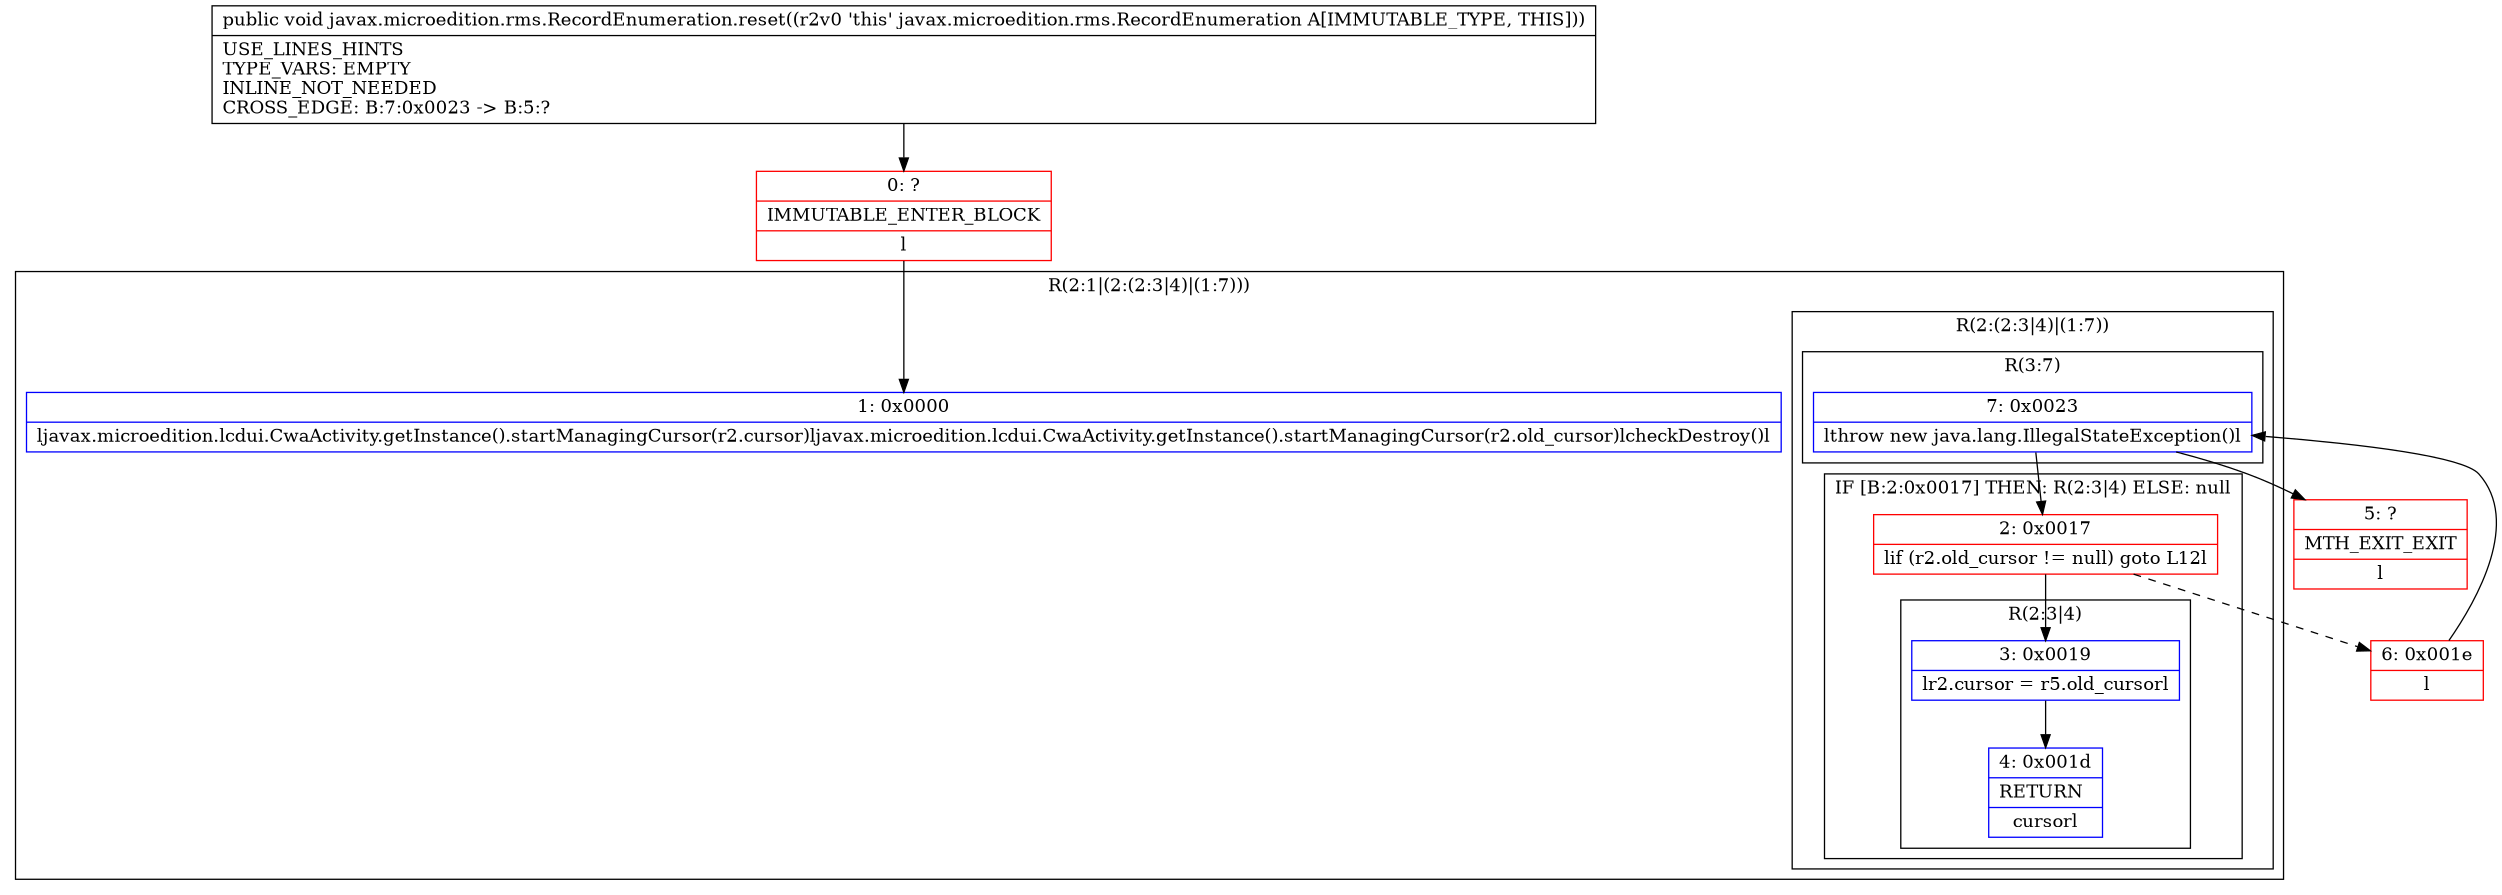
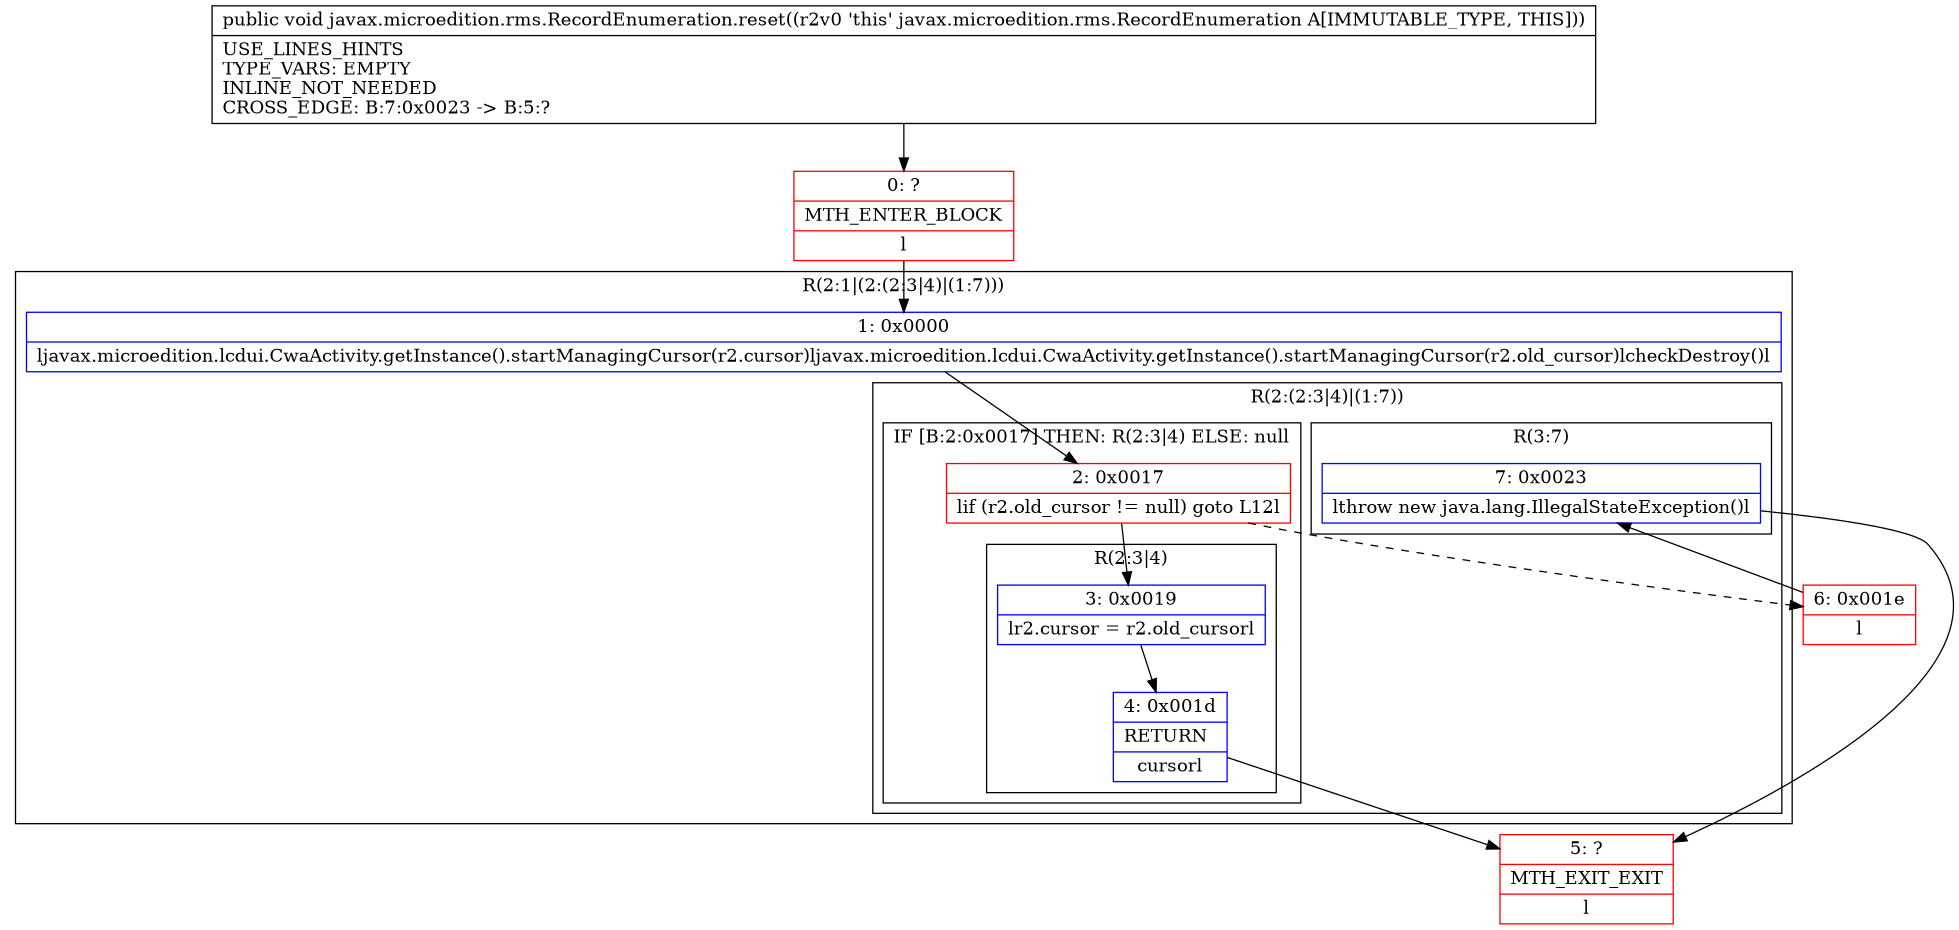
(904, 215) -> (904, 215)
(2039, 482) -> (1006, 414)
(2046, 685) -> (1131, 629)
none -> (1357, 801)
